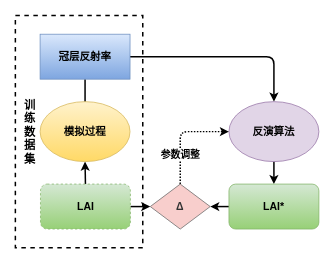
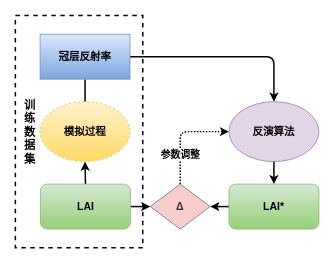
(85, 132) -> (85, 132)
(86, 207) -> (86, 207)
